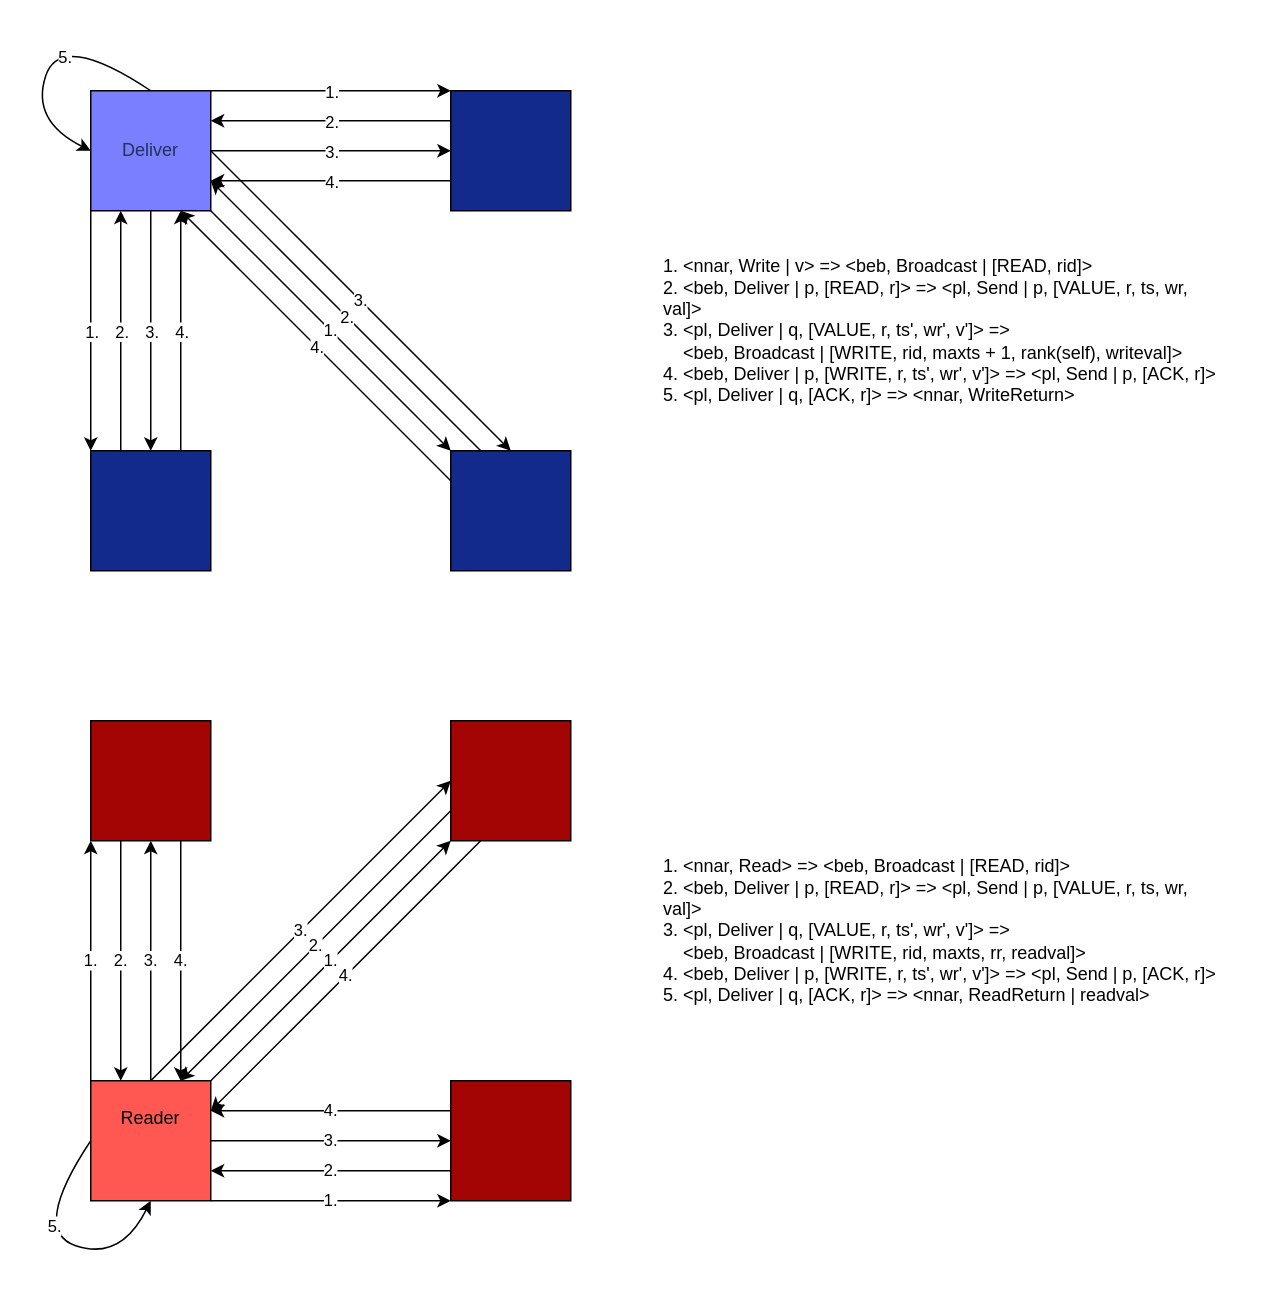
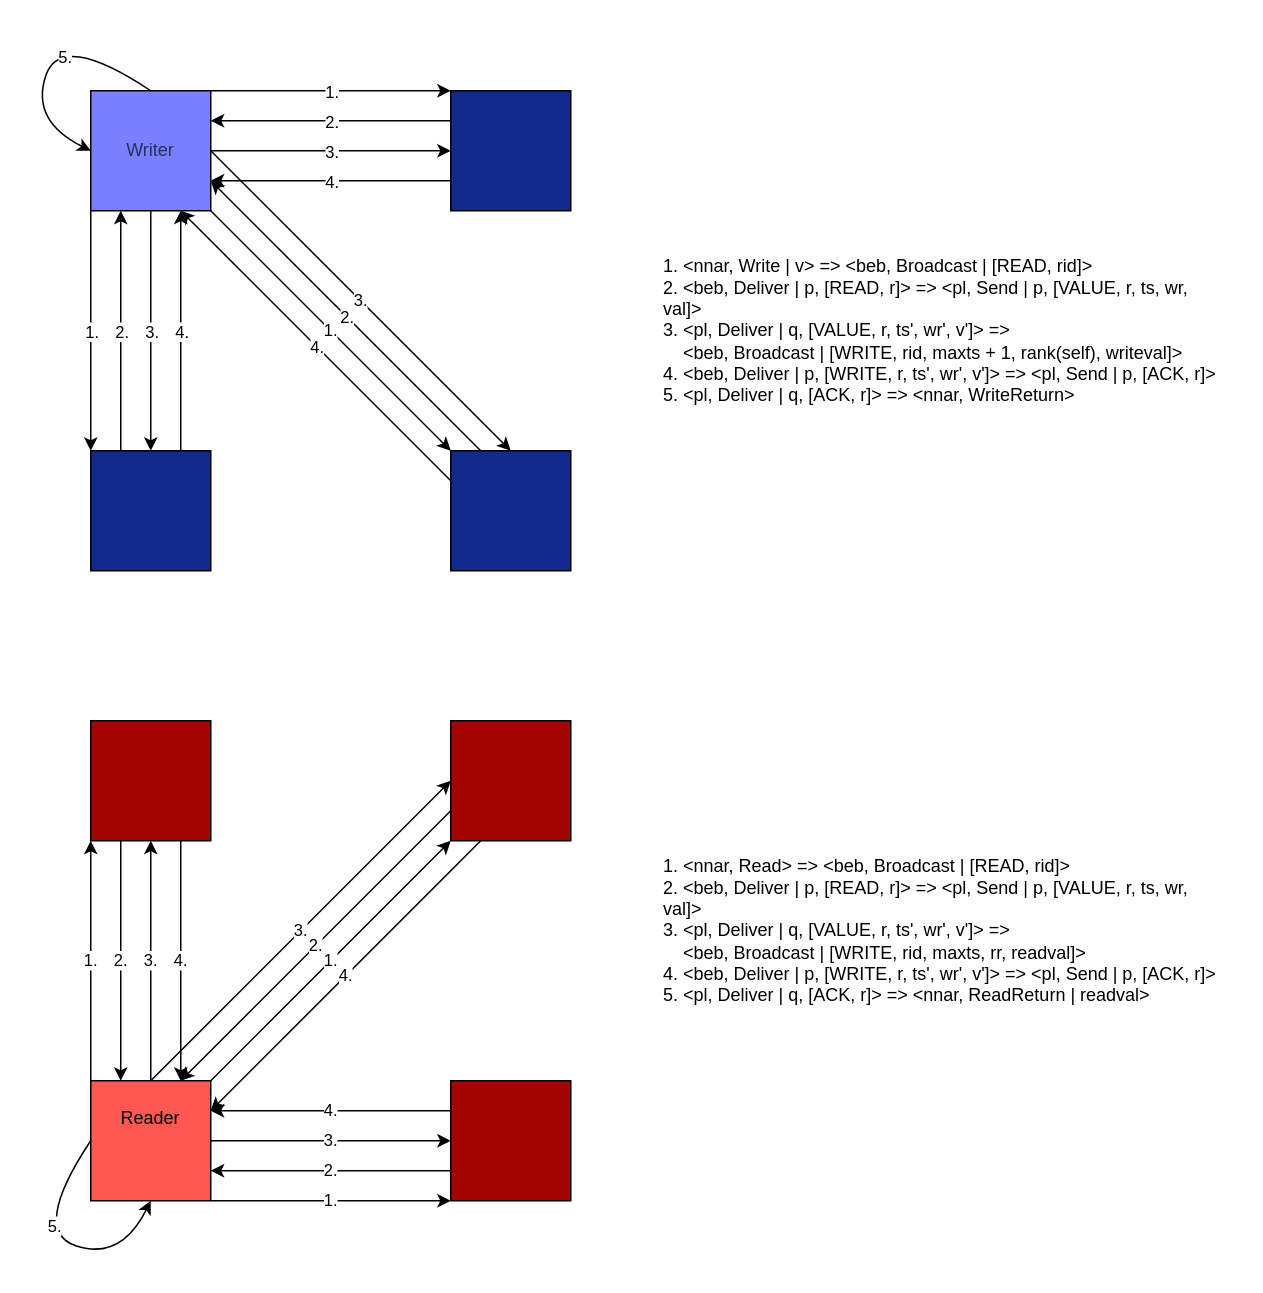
(151, 151) -> (151, 151)
